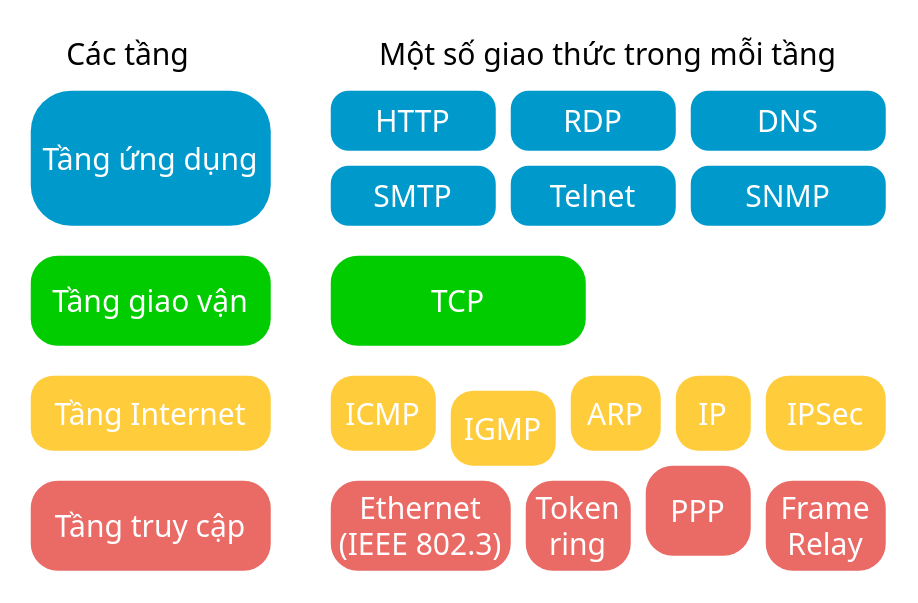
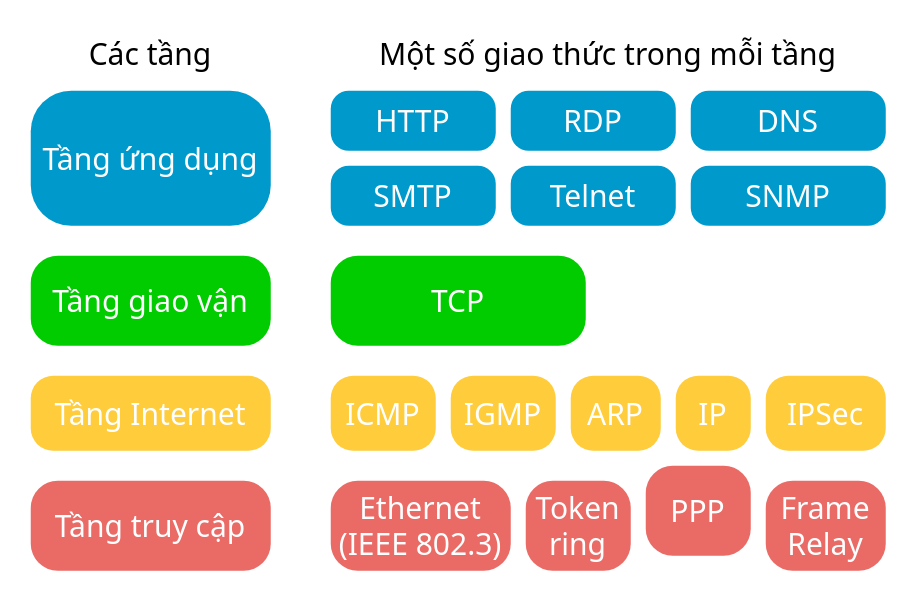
(128, 53) -> (151, 53)
(503, 428) -> (503, 413)
